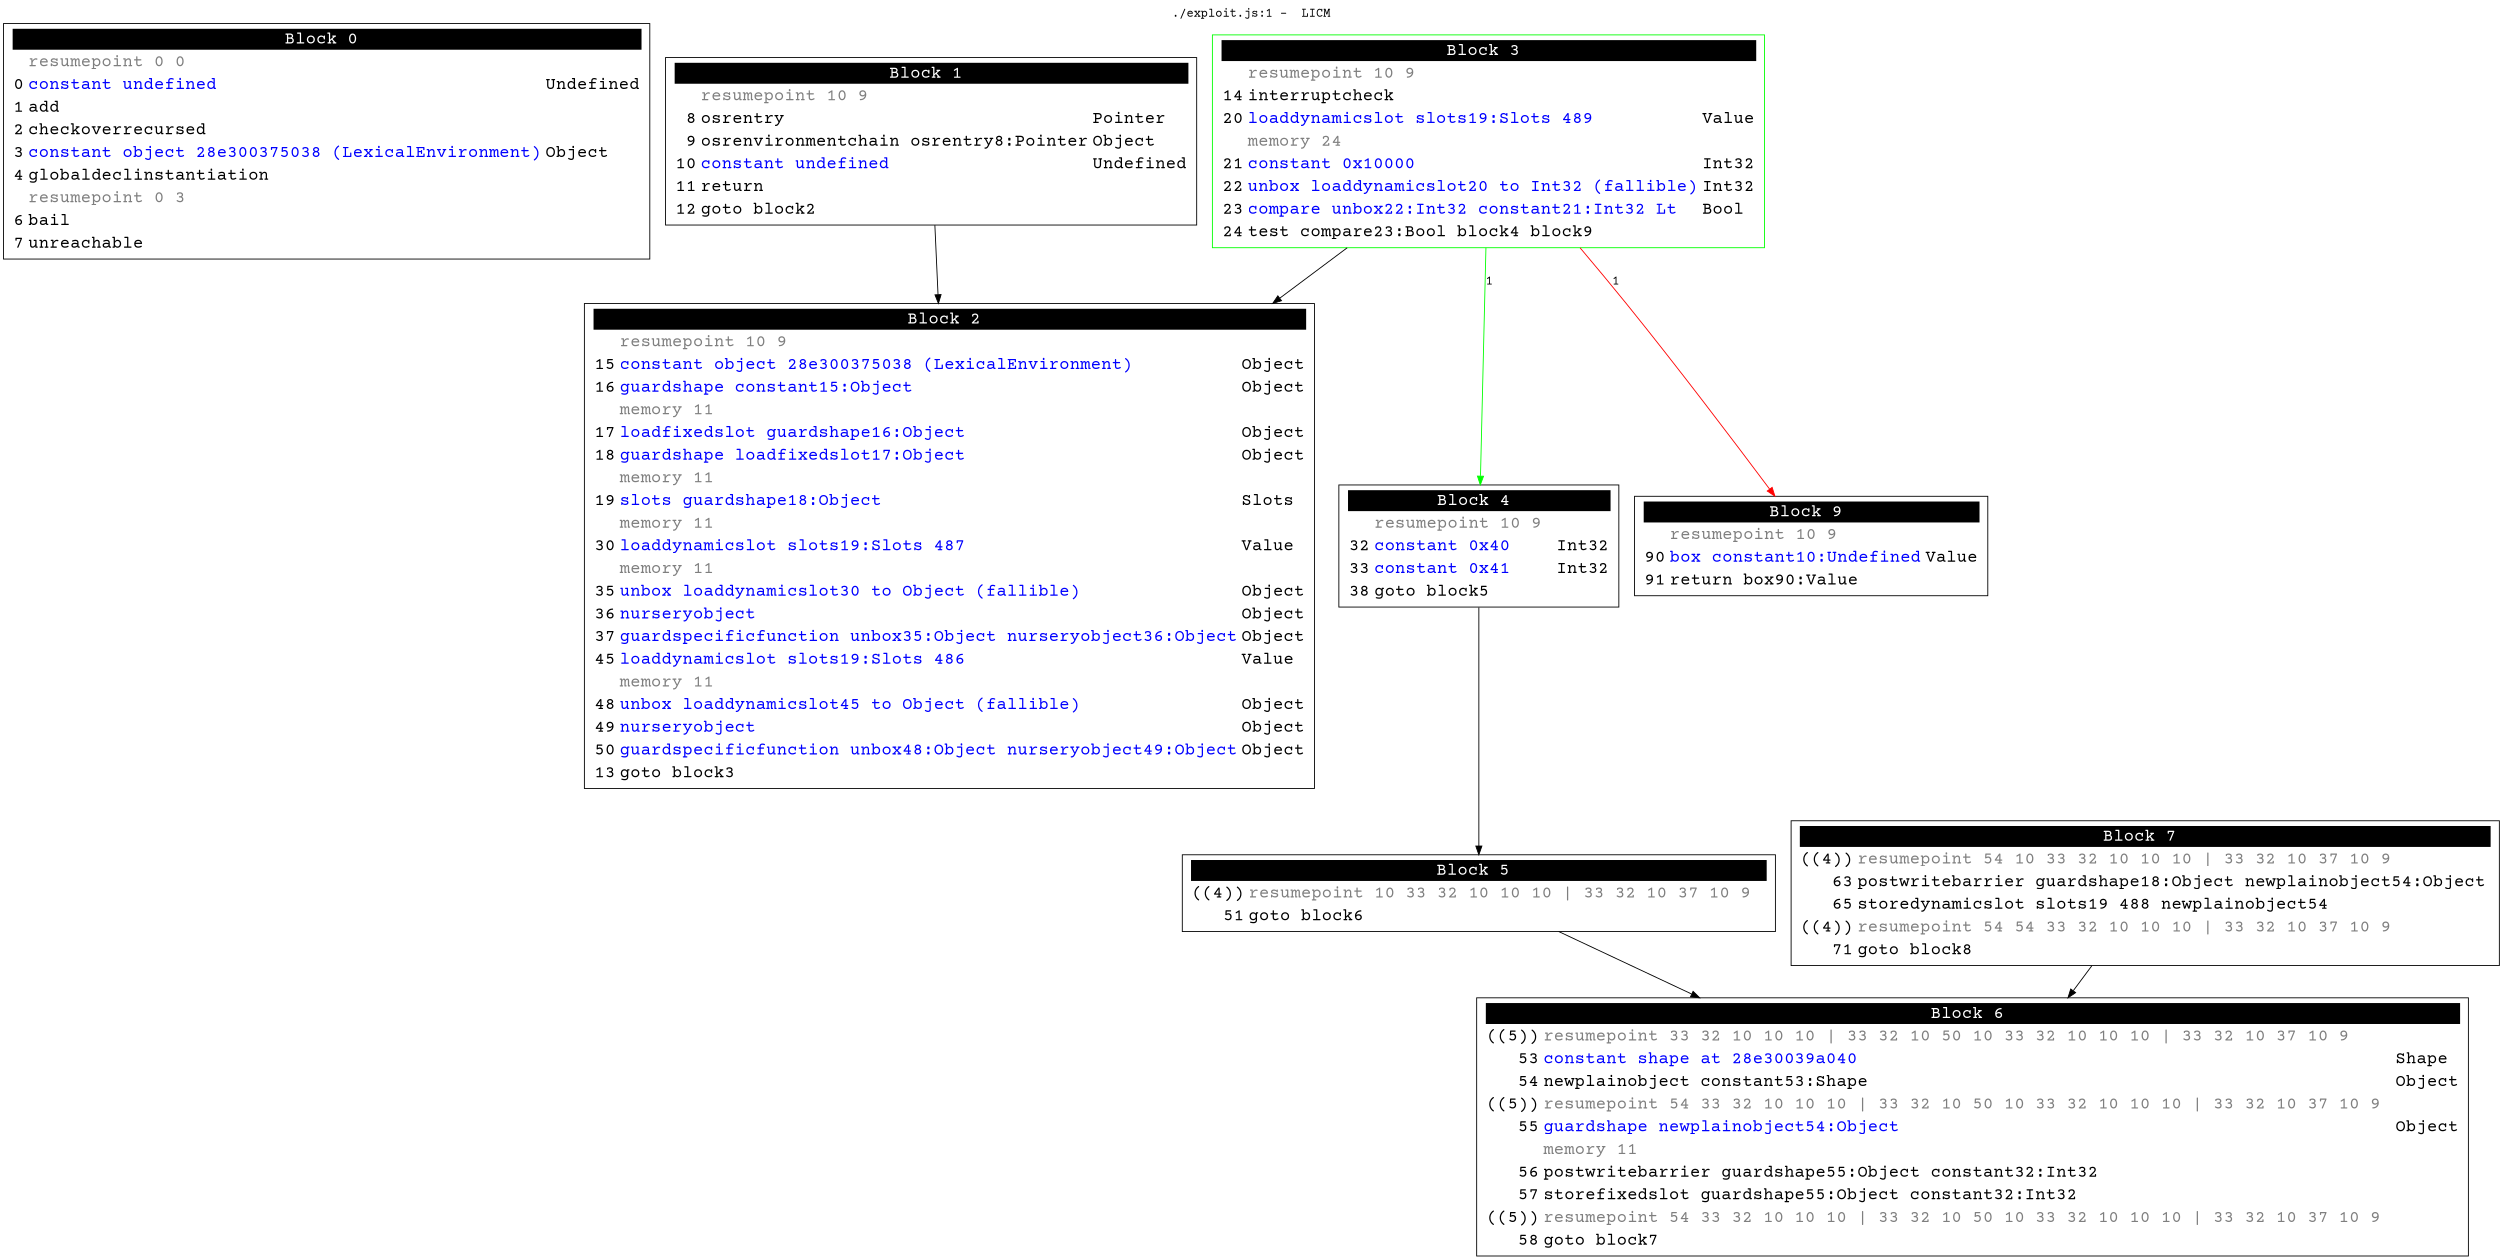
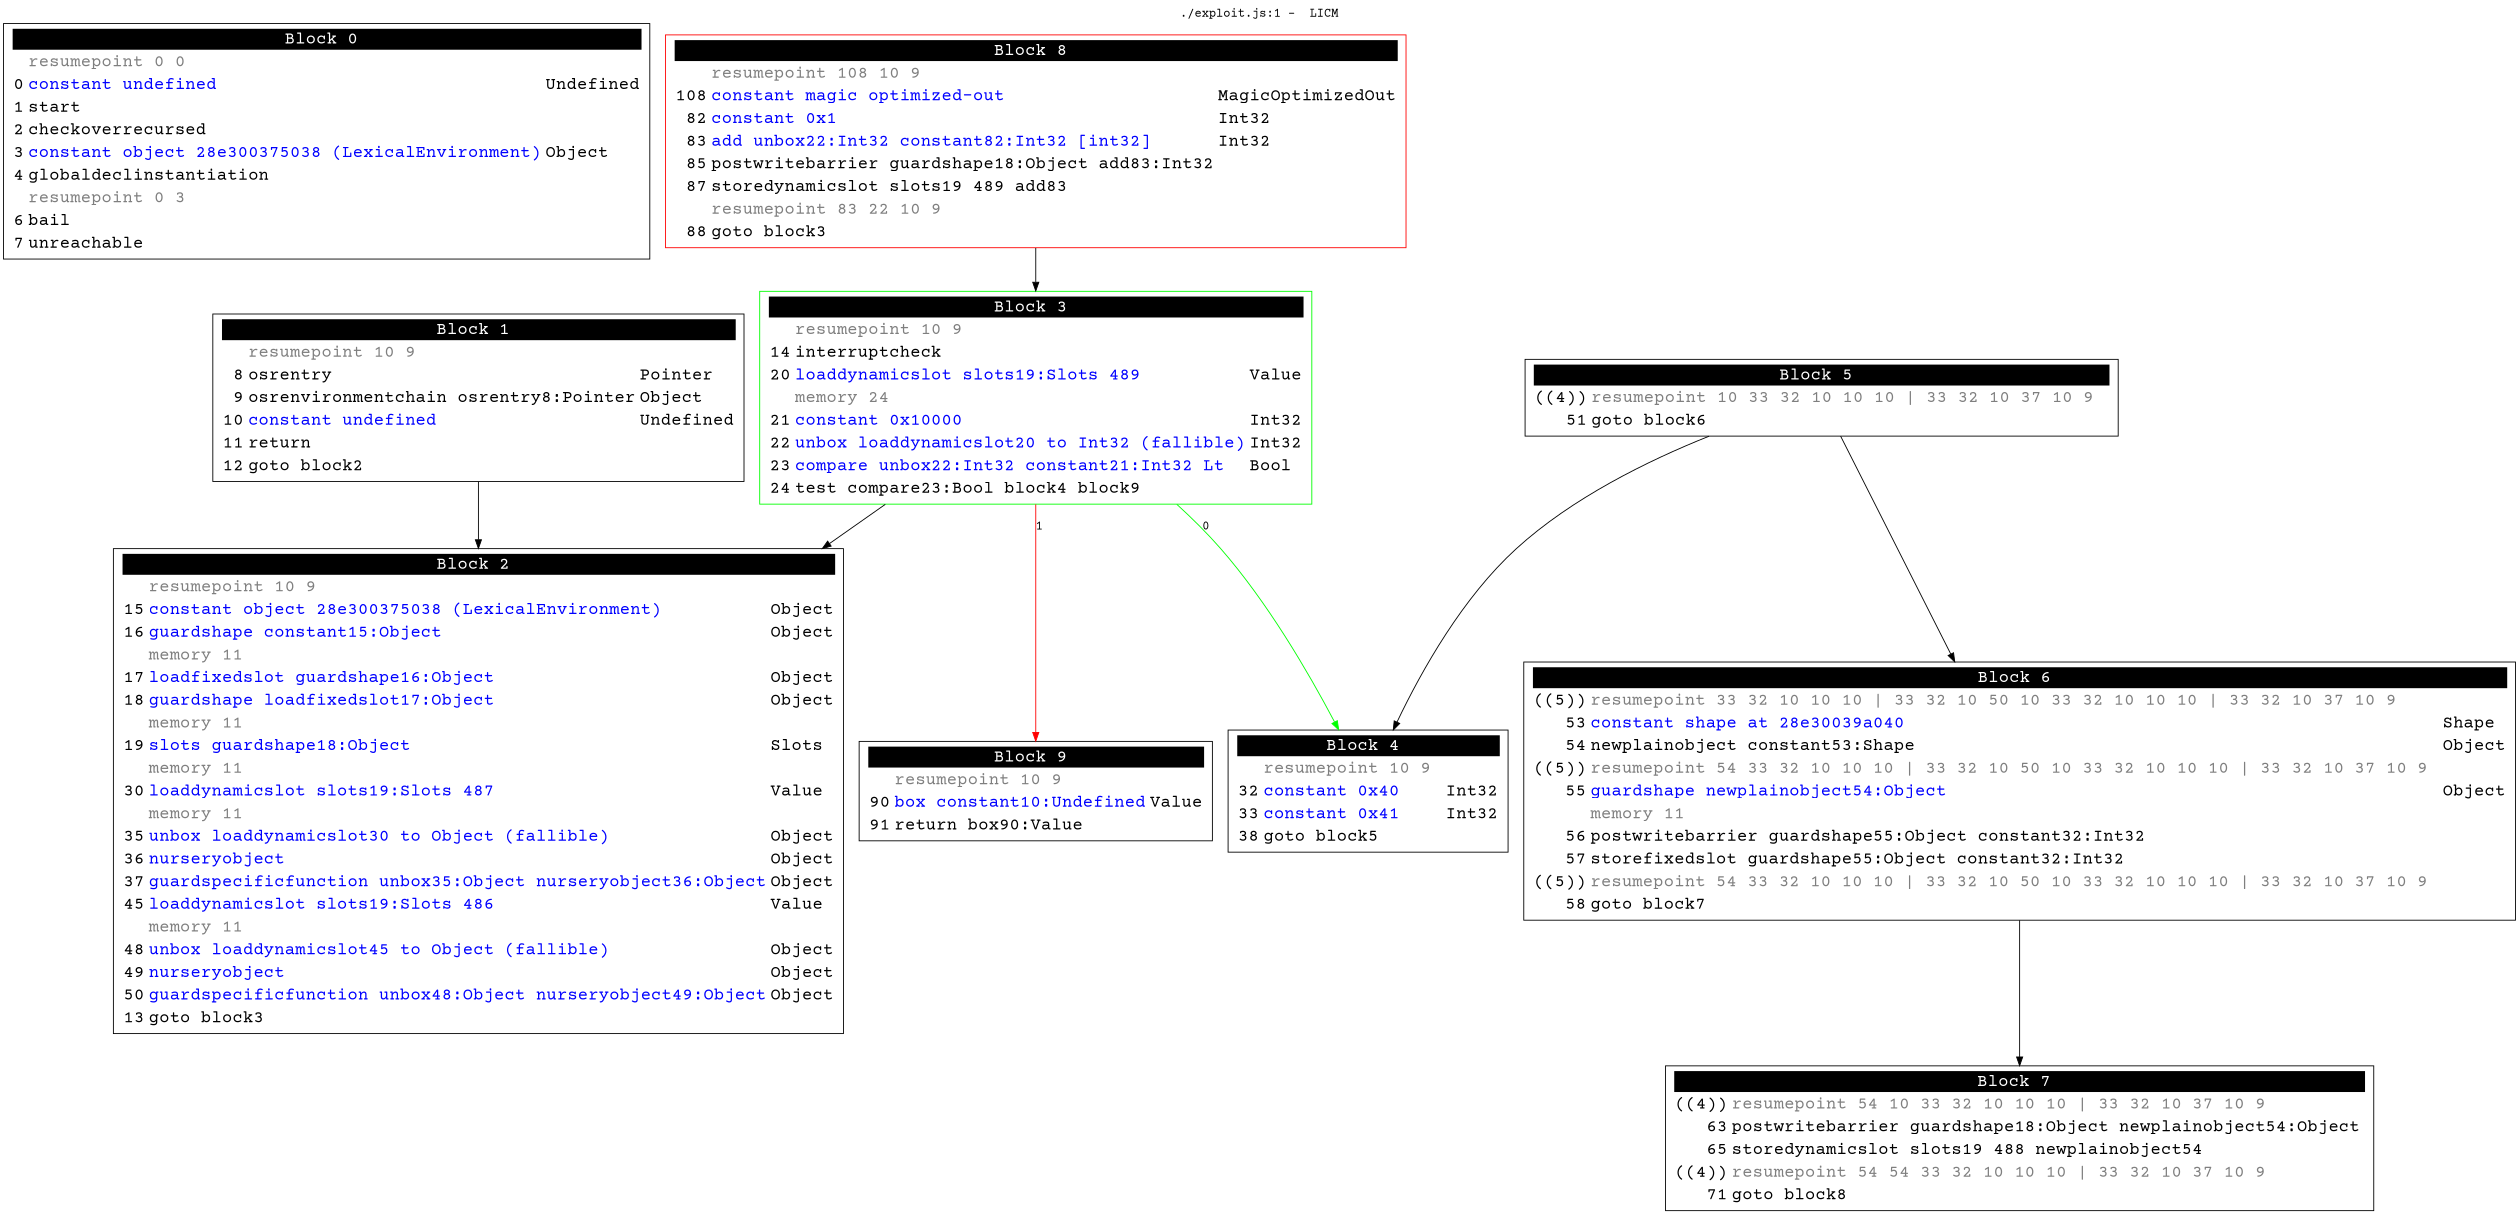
(44, 106) -> (55, 106)
none -> (1036, 141)
(1490, 281) -> (1206, 526)
(1479, 727) -> (1521, 545)
(2083, 978) -> (2020, 989)
